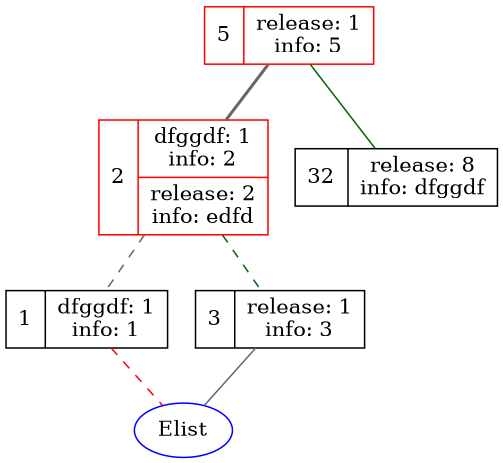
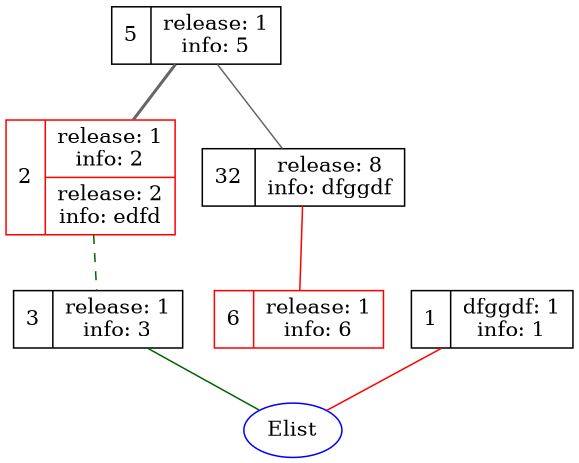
(289, 35) -> (196, 35)
(343, 106) -> (250, 106)
(203, 137) -> (110, 137)
(125, 263) -> none
none -> (299, 319)
(137, 377) -> (384, 379)
(230, 377) -> (203, 379)
